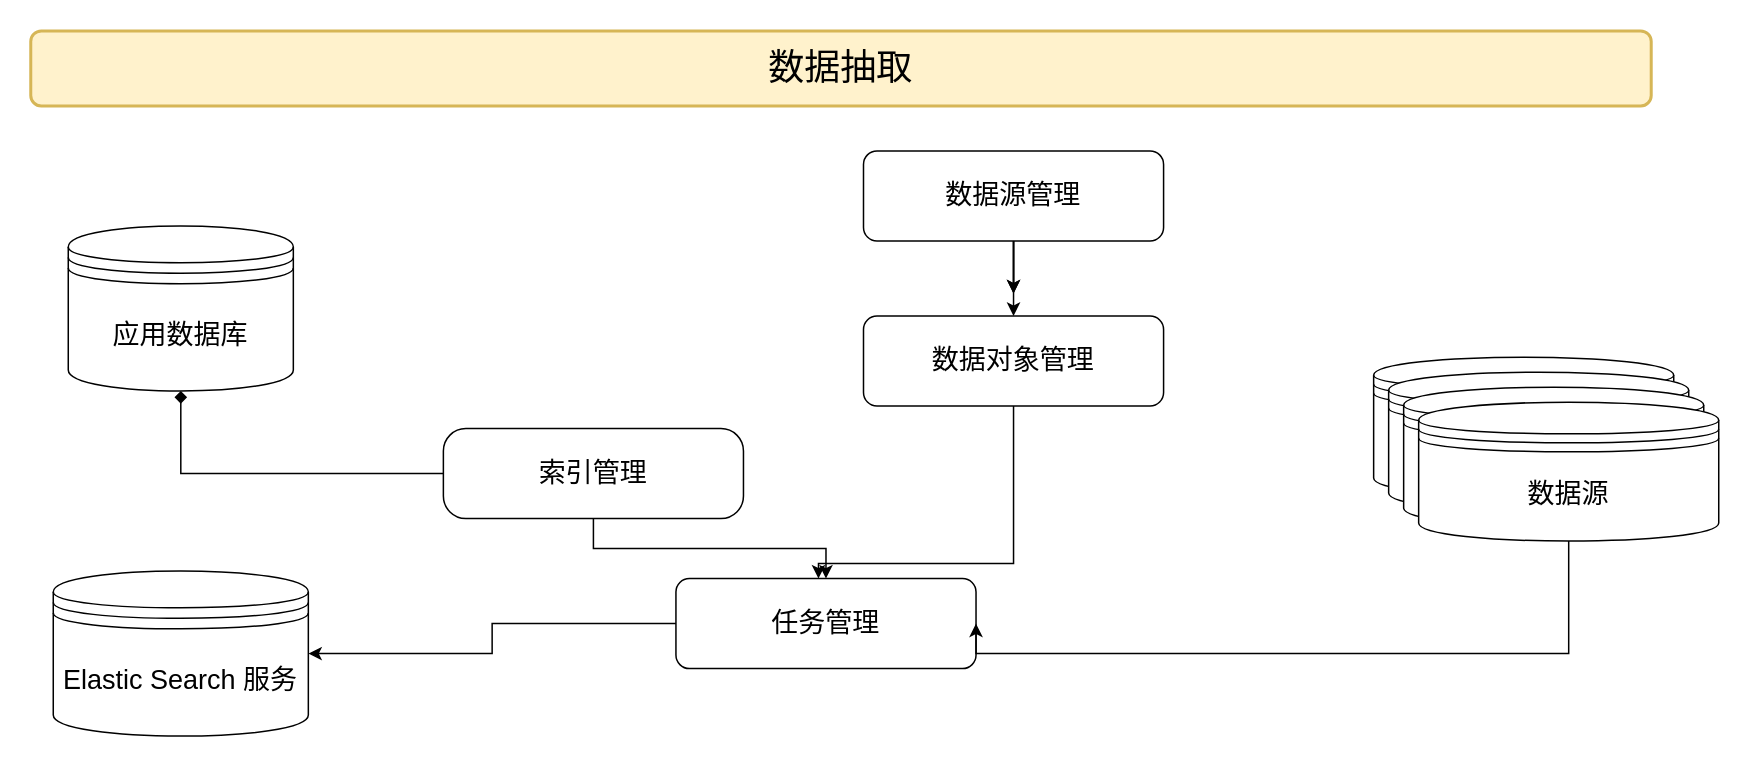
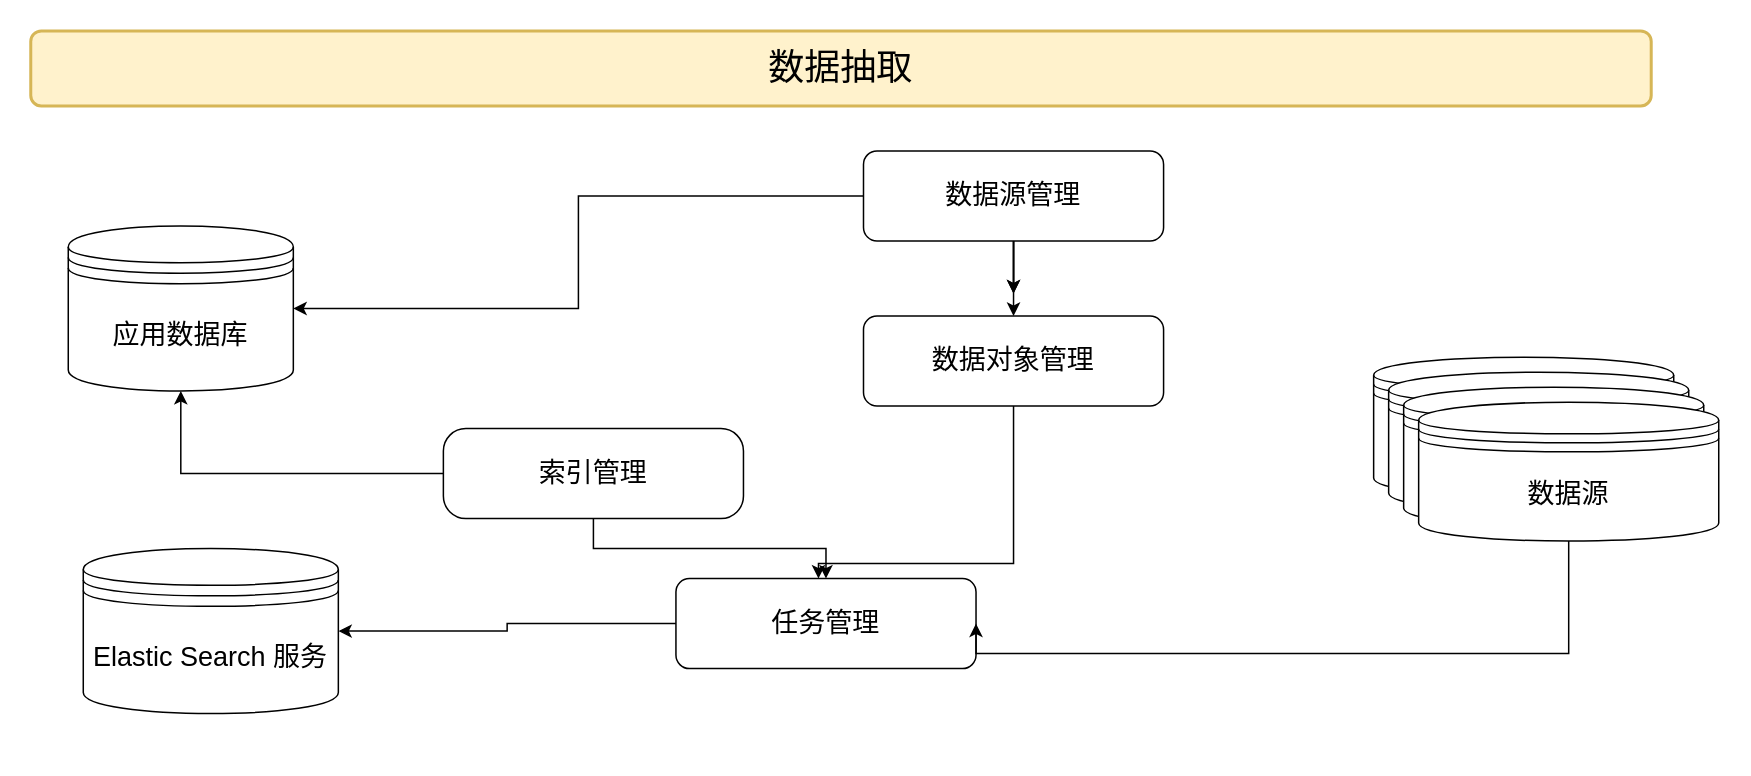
none -> (578, 247)
(181, 403) -> (181, 402)
(181, 653) -> (211, 631)
